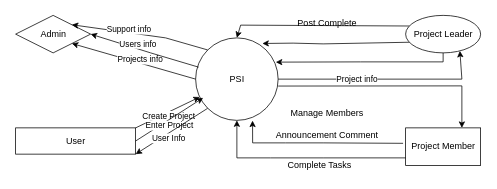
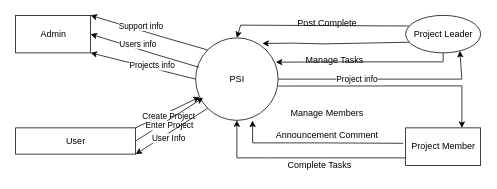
(53, 34) -> (53, 34)
none -> (334, 60)
